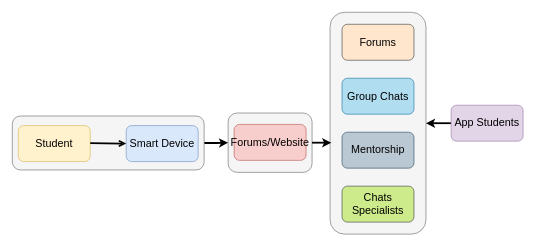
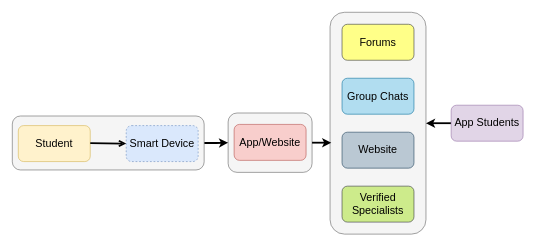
(378, 42) -> (378, 42)
(270, 143) -> (270, 143)
(162, 144) -> (162, 144)
(378, 150) -> (378, 150)
(378, 204) -> (378, 204)
